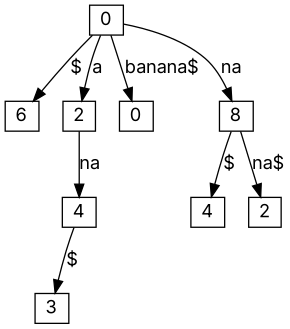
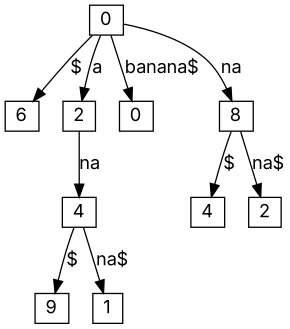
(52, 308) -> (52, 308)
none -> (108, 308)
